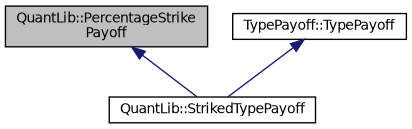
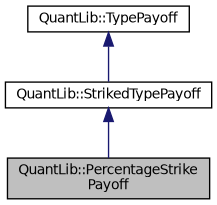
(320, 26) -> (109, 19)
(170, 76) -> (109, 140)
